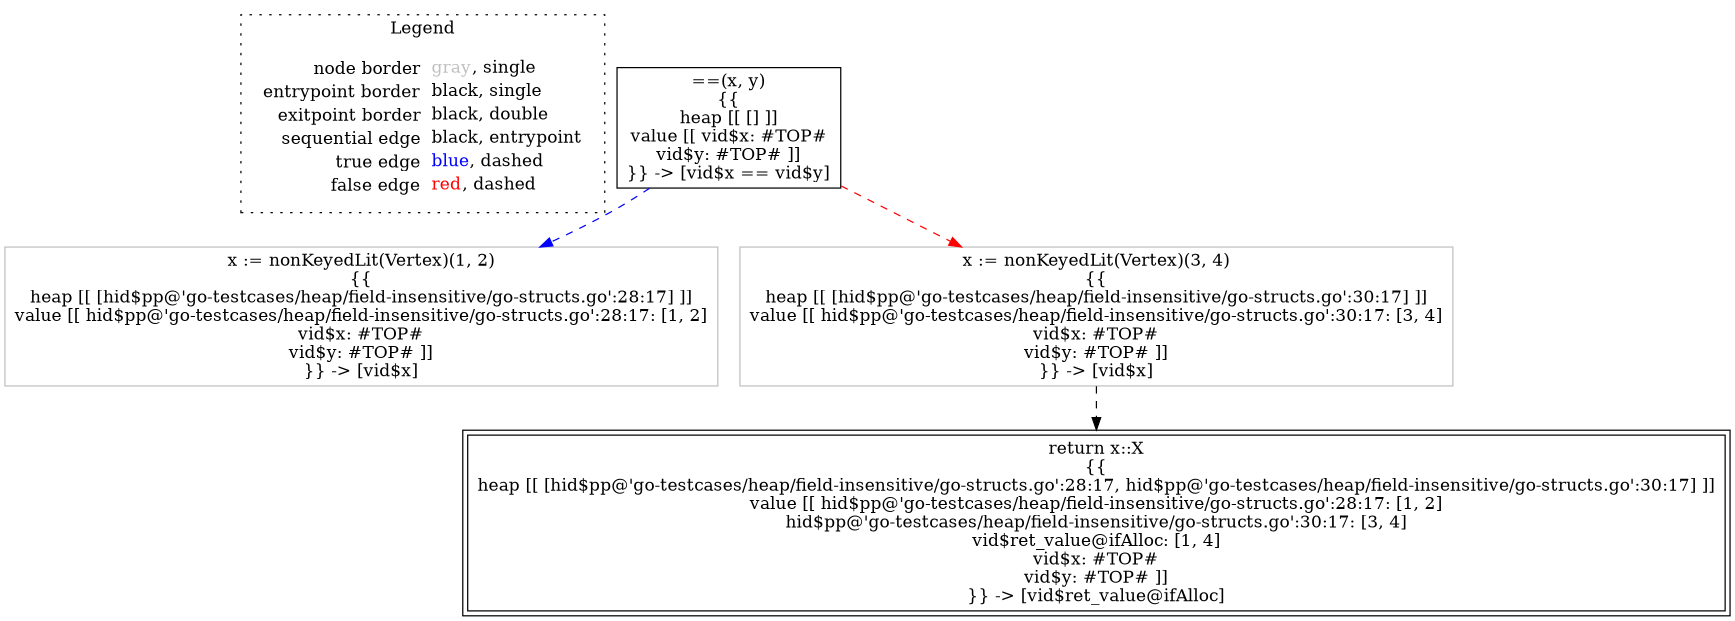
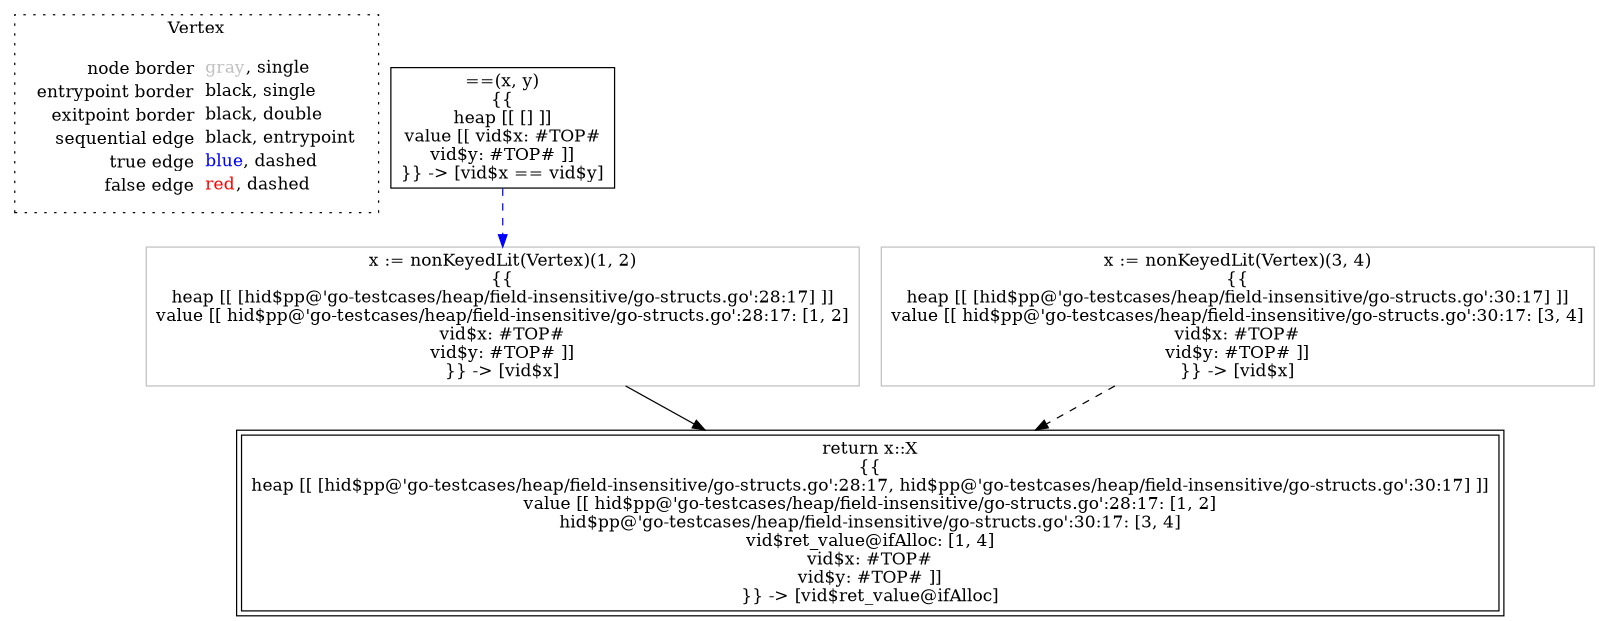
(423, 29) -> (197, 29)
(896, 214) -> none
none -> (660, 405)
